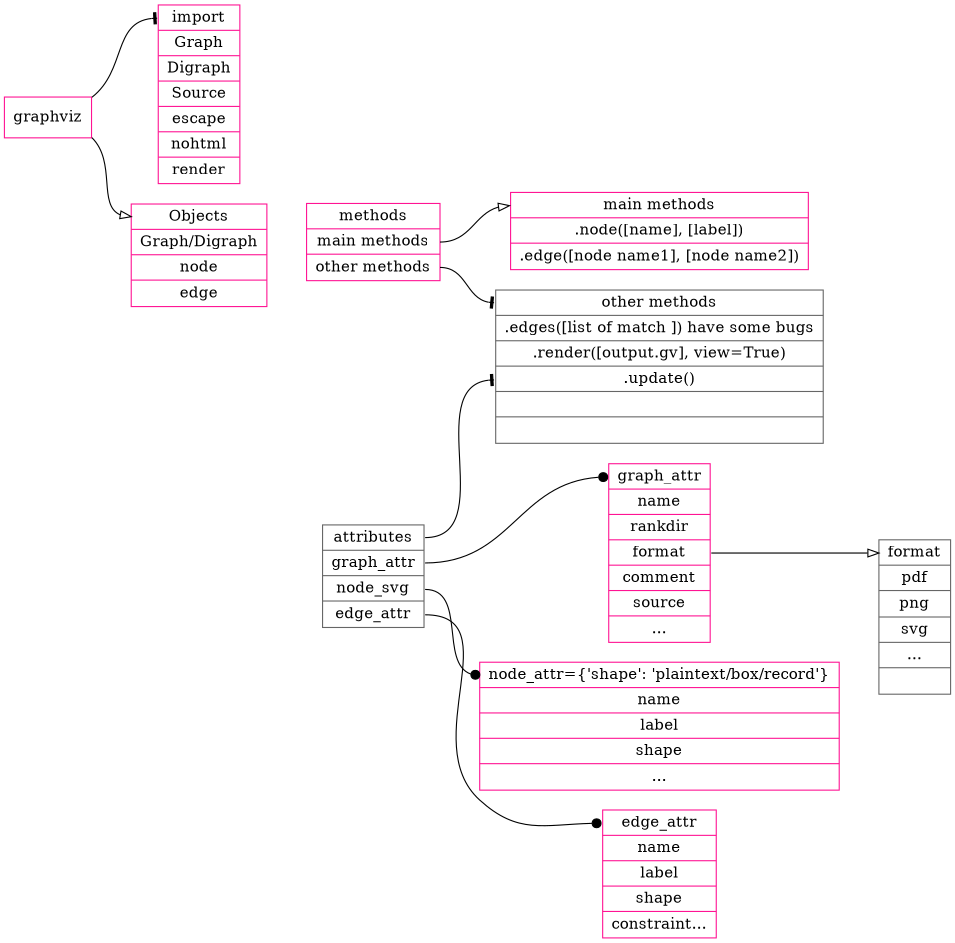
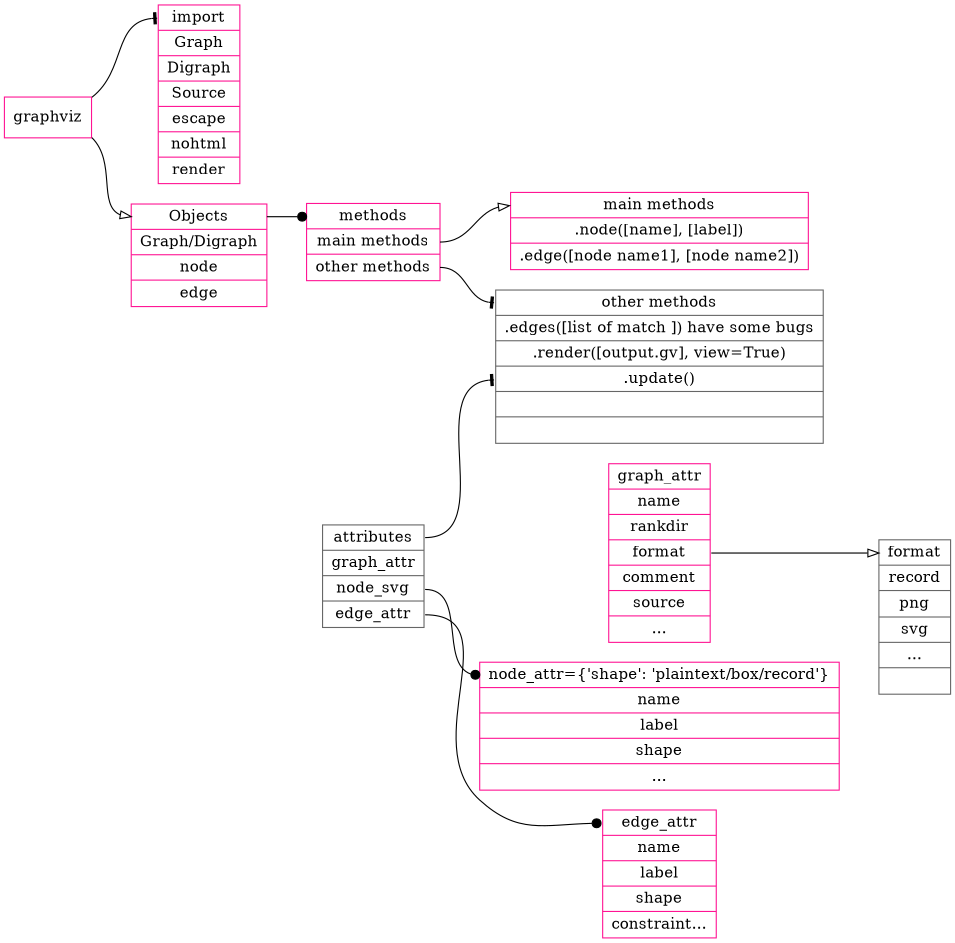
none -> (282, 217)
(513, 523) -> none
(915, 577) -> (915, 577)
